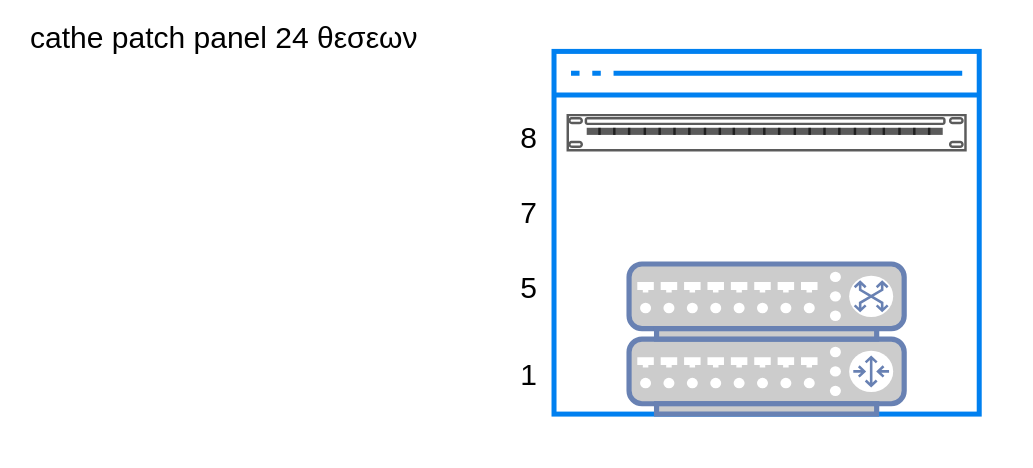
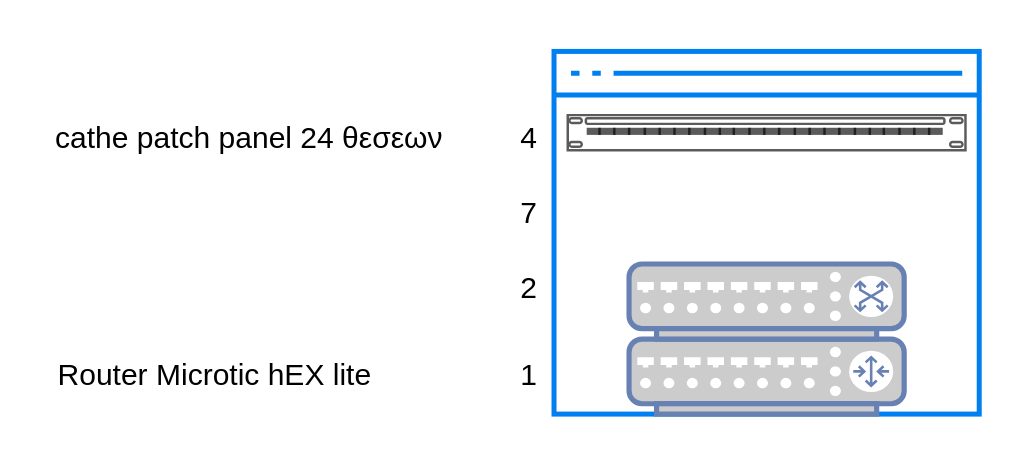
(239, 39) -> (264, 139)
(530, 139) -> (530, 139)
(530, 289) -> (530, 289)
none -> (229, 376)
